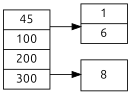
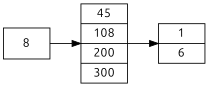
(27, 39) -> (104, 33)
(61, 74) -> (61, 43)
